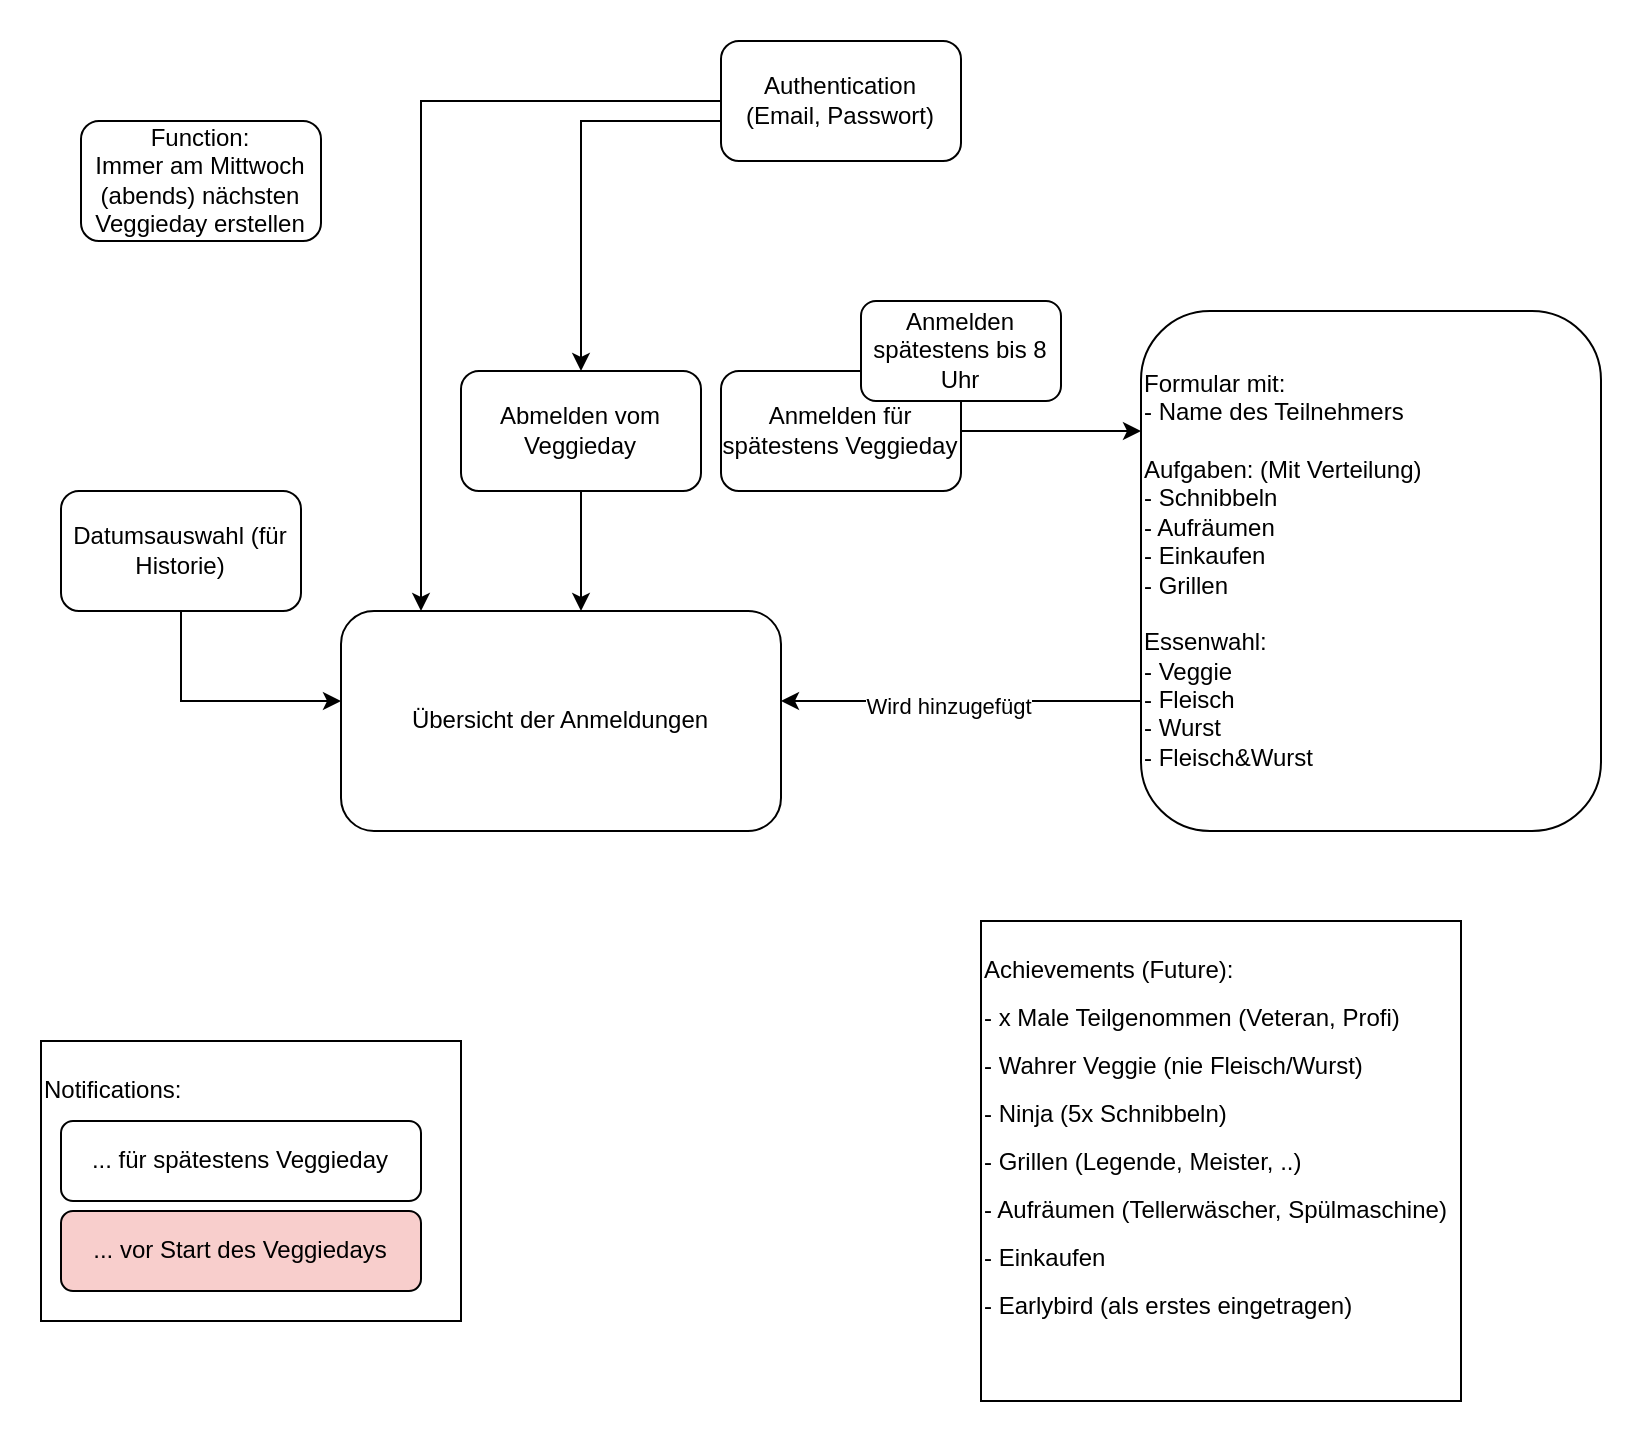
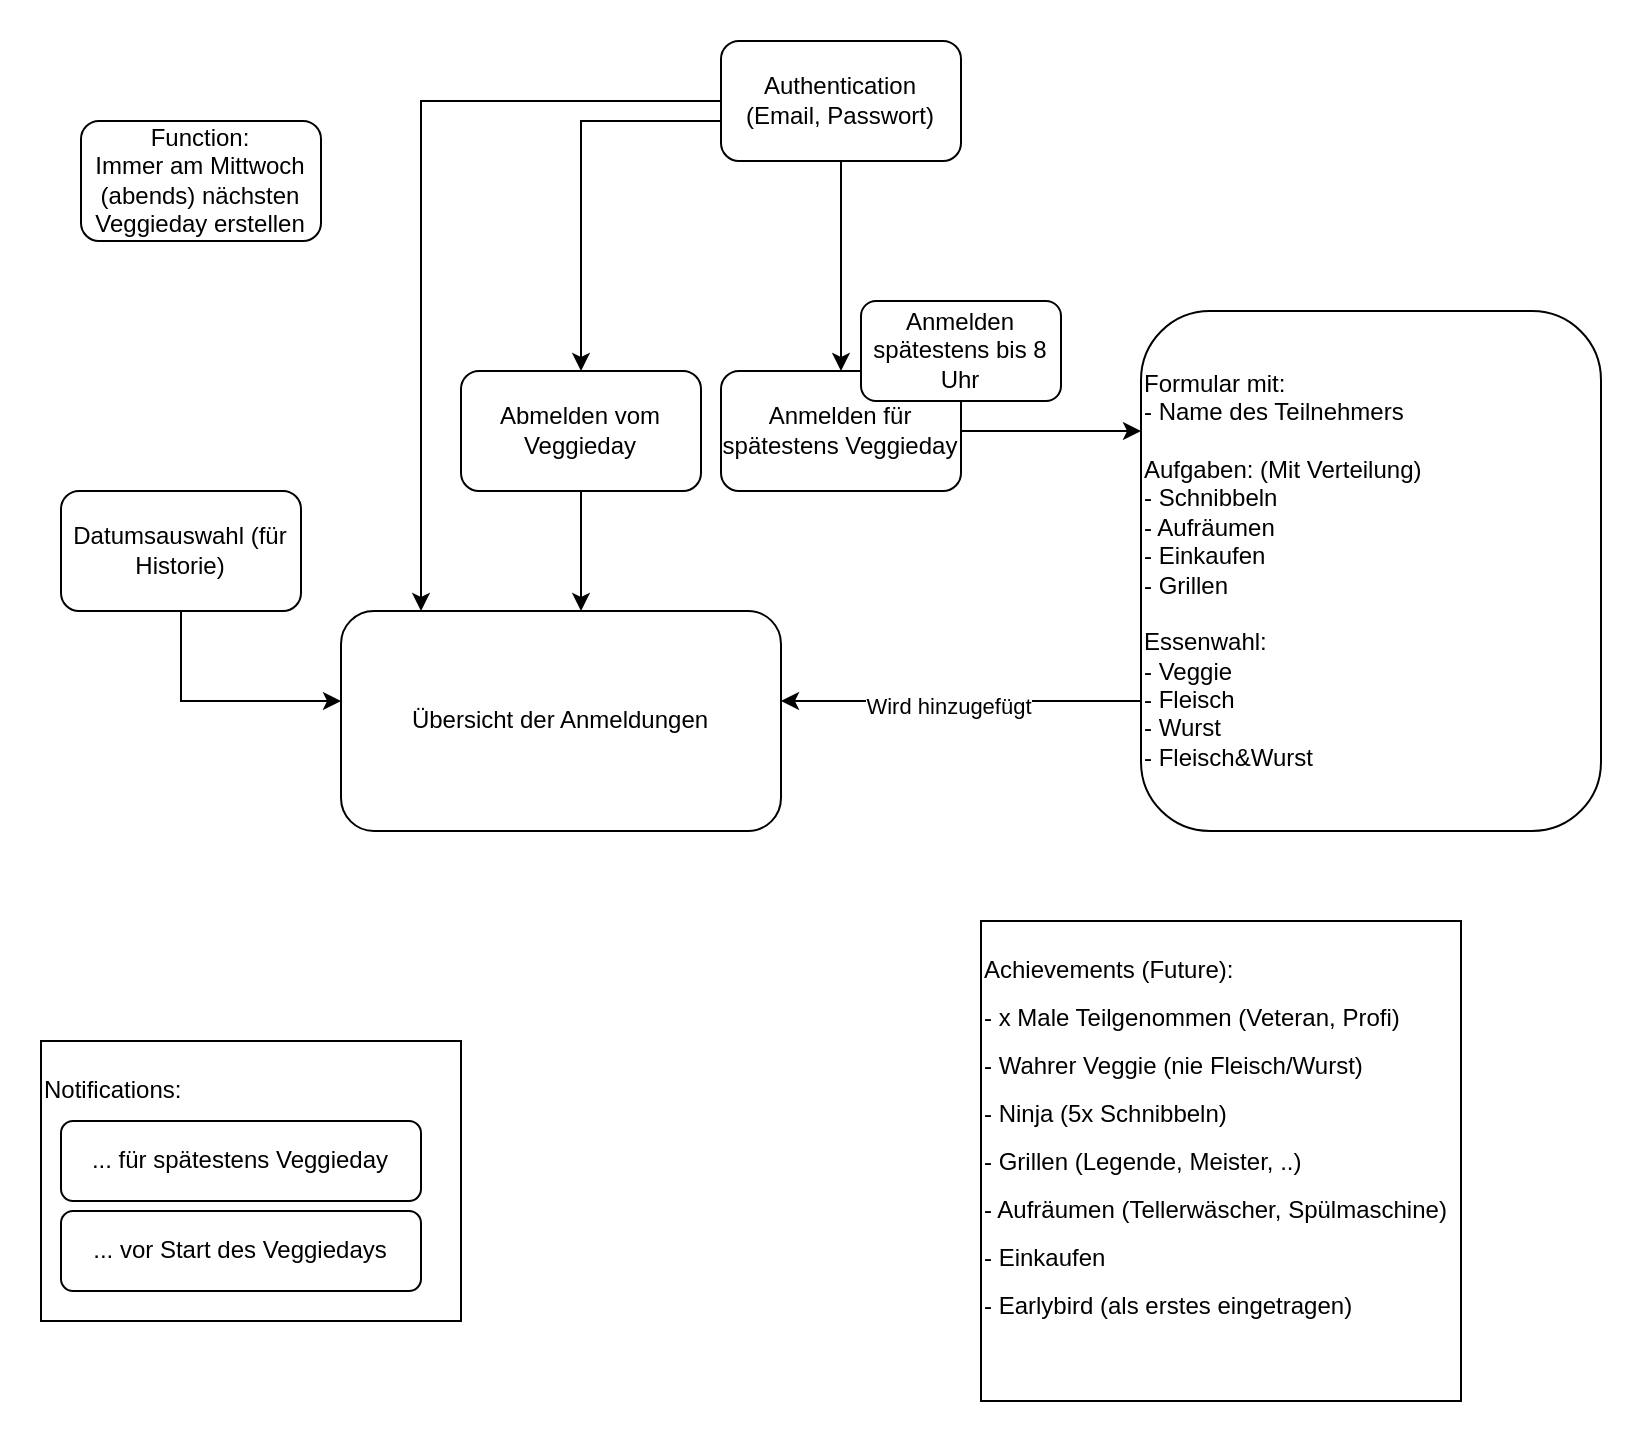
none -> (841, 259)
(241, 1251) -> (241, 1251)
